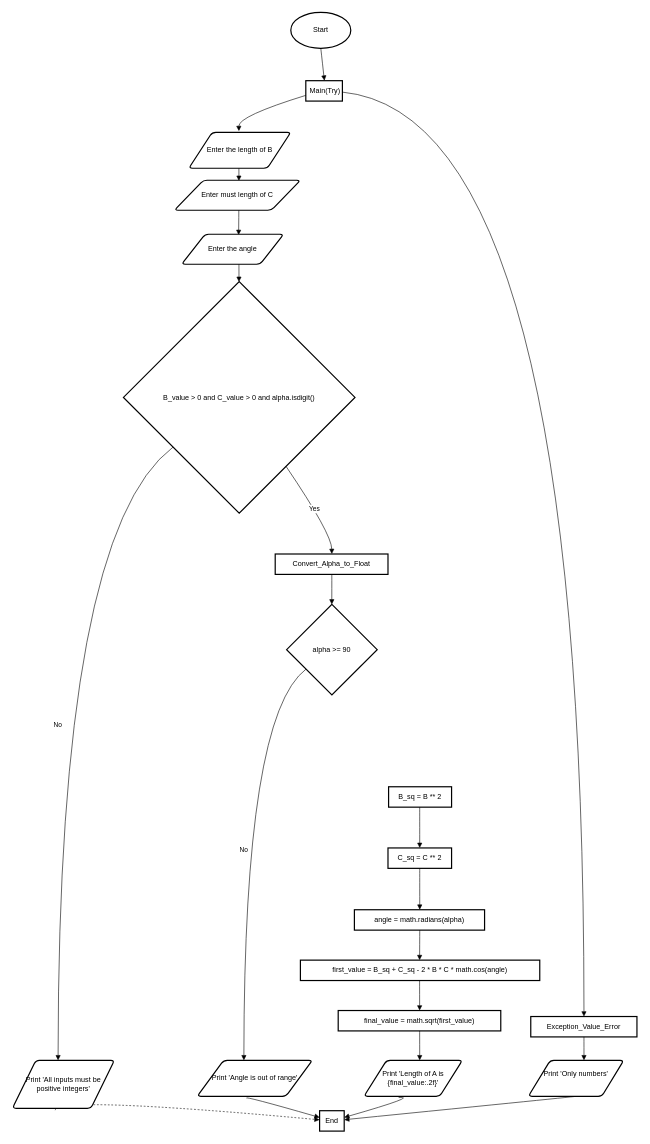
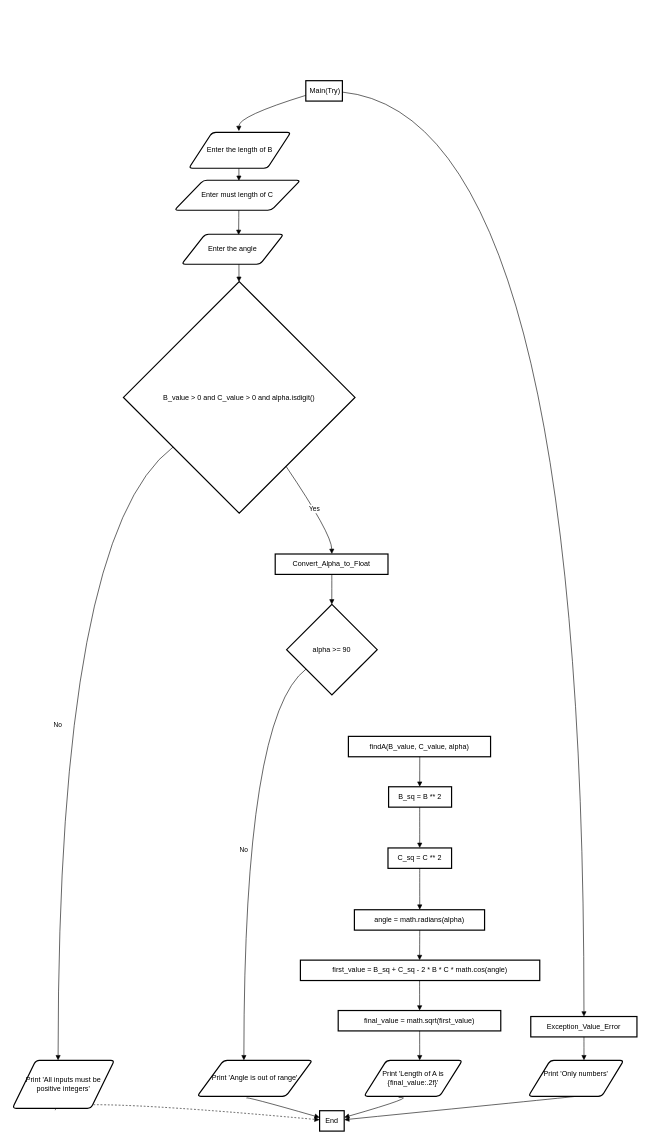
(321, 30) -> none
(322, 62) -> none
none -> (419, 747)
none -> (420, 757)
